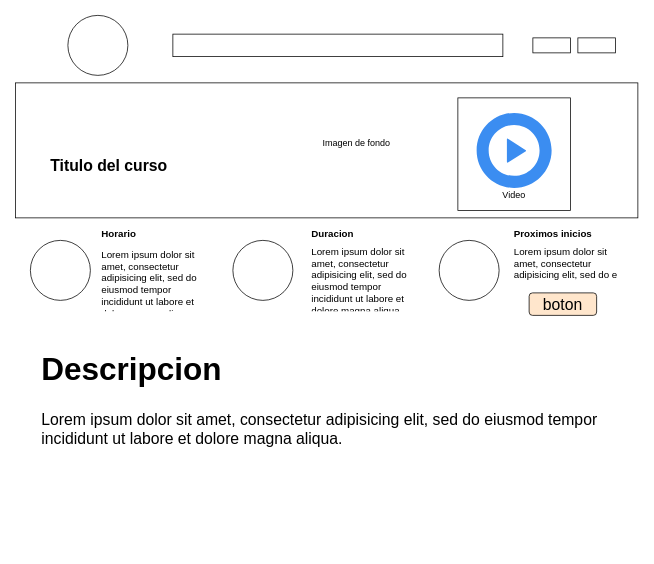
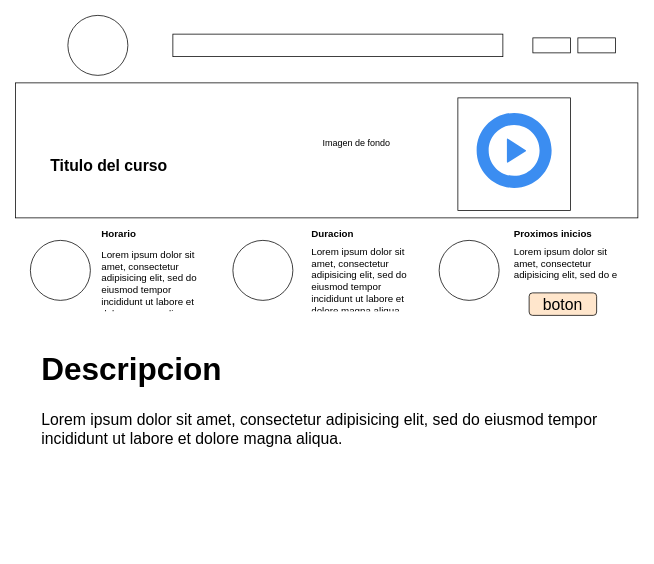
(514, 195) -> none
